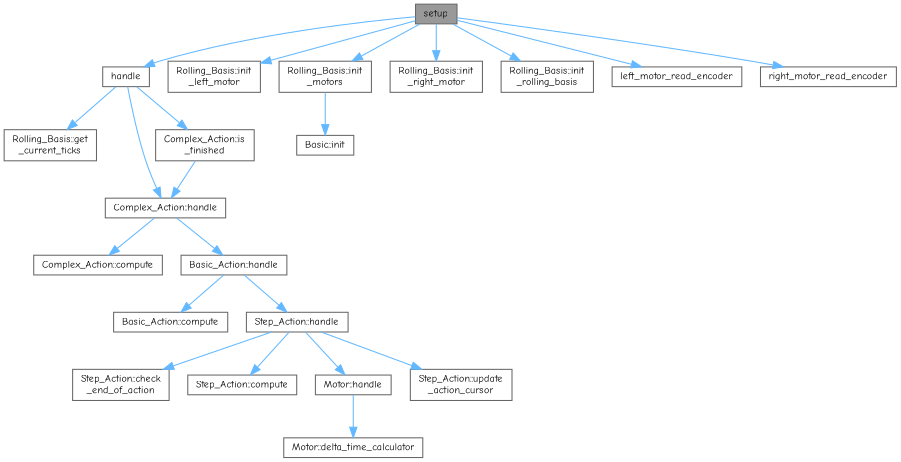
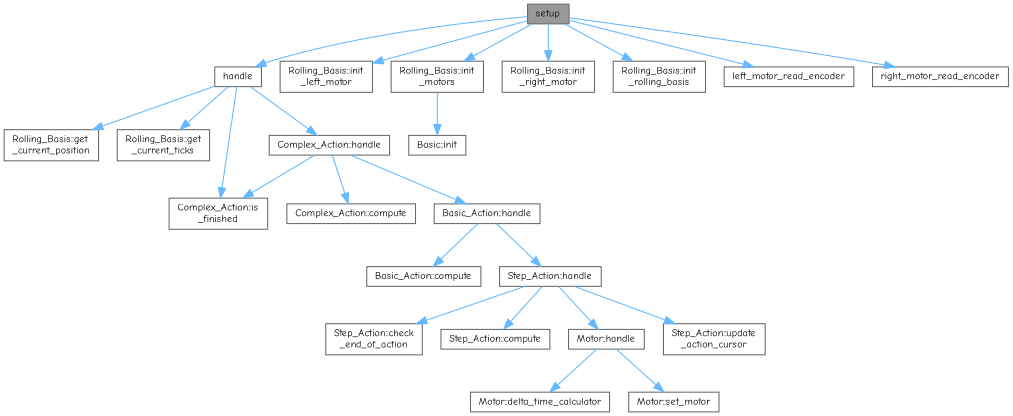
none -> (51, 145)
(186, 175) -> (283, 174)
none -> (674, 402)
